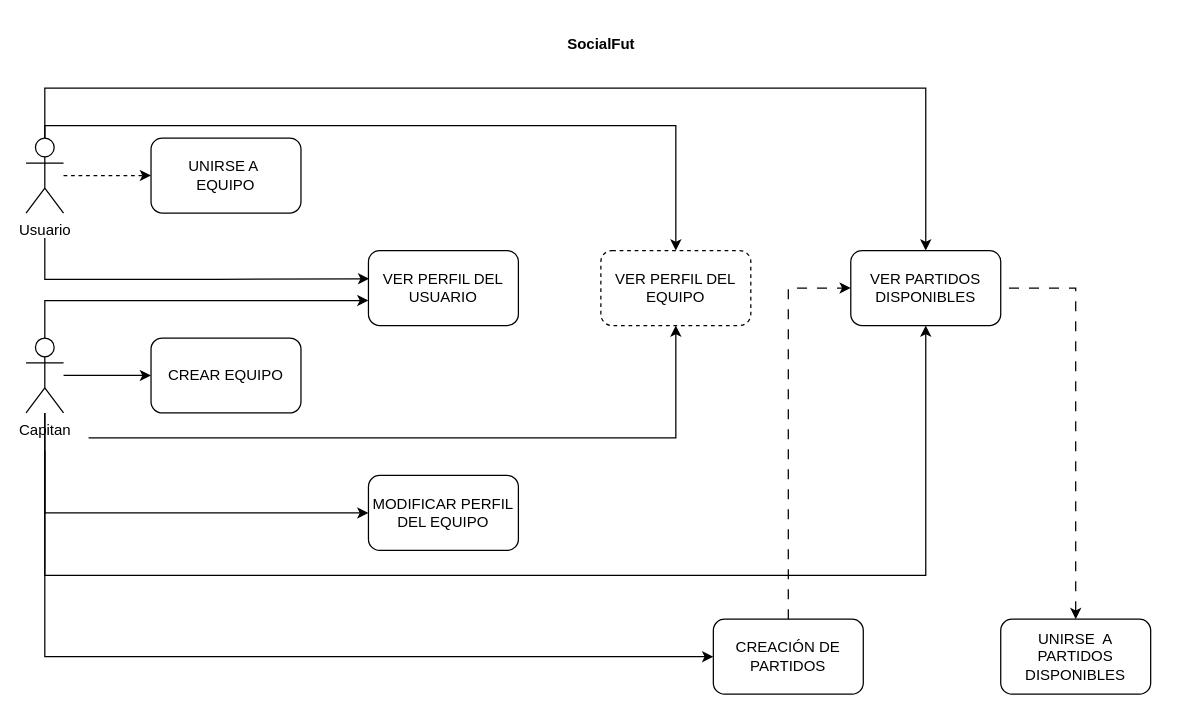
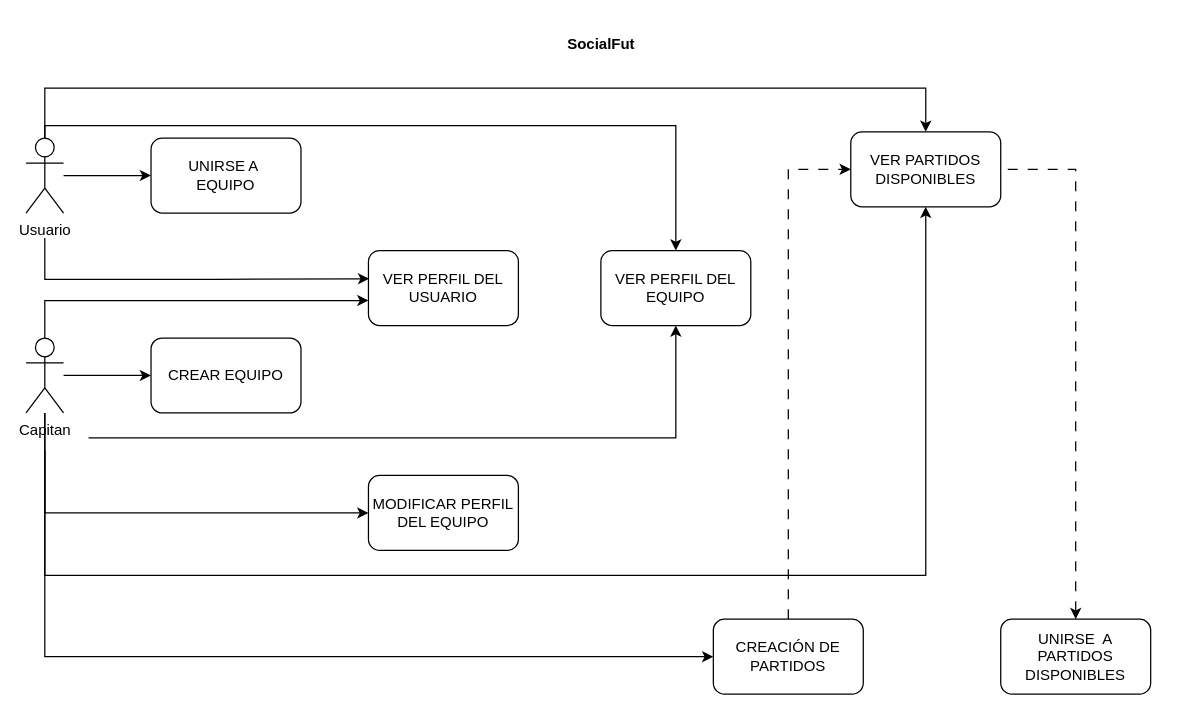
(102, 176) -> (102, 176)
(676, 288) -> (676, 288)
(926, 288) -> (926, 169)
